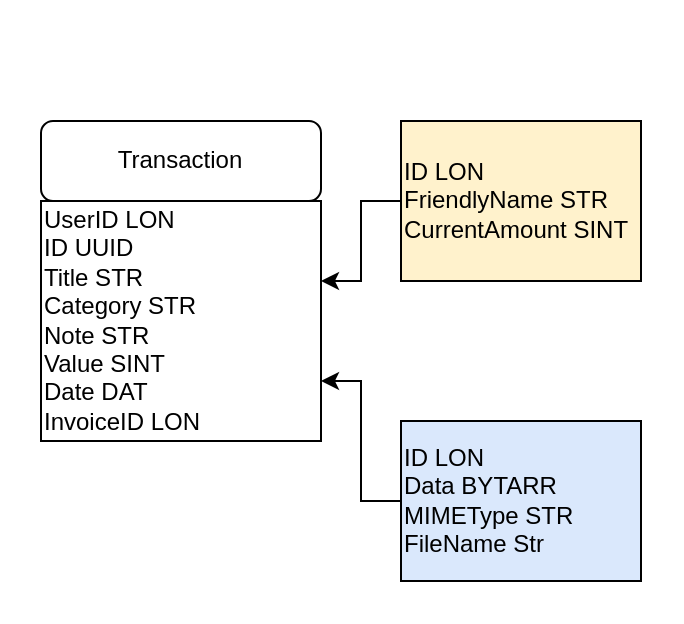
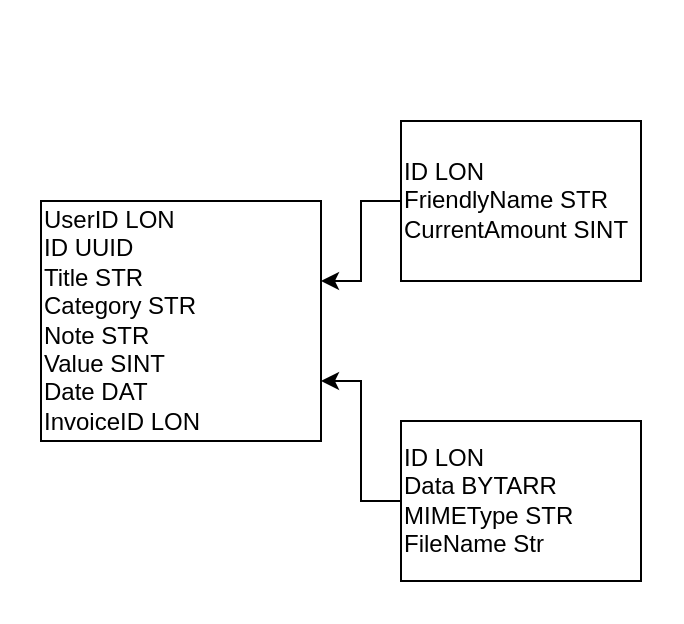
(181, 161) -> none
(521, 201) -> (521, 201)
(521, 501) -> (521, 501)
